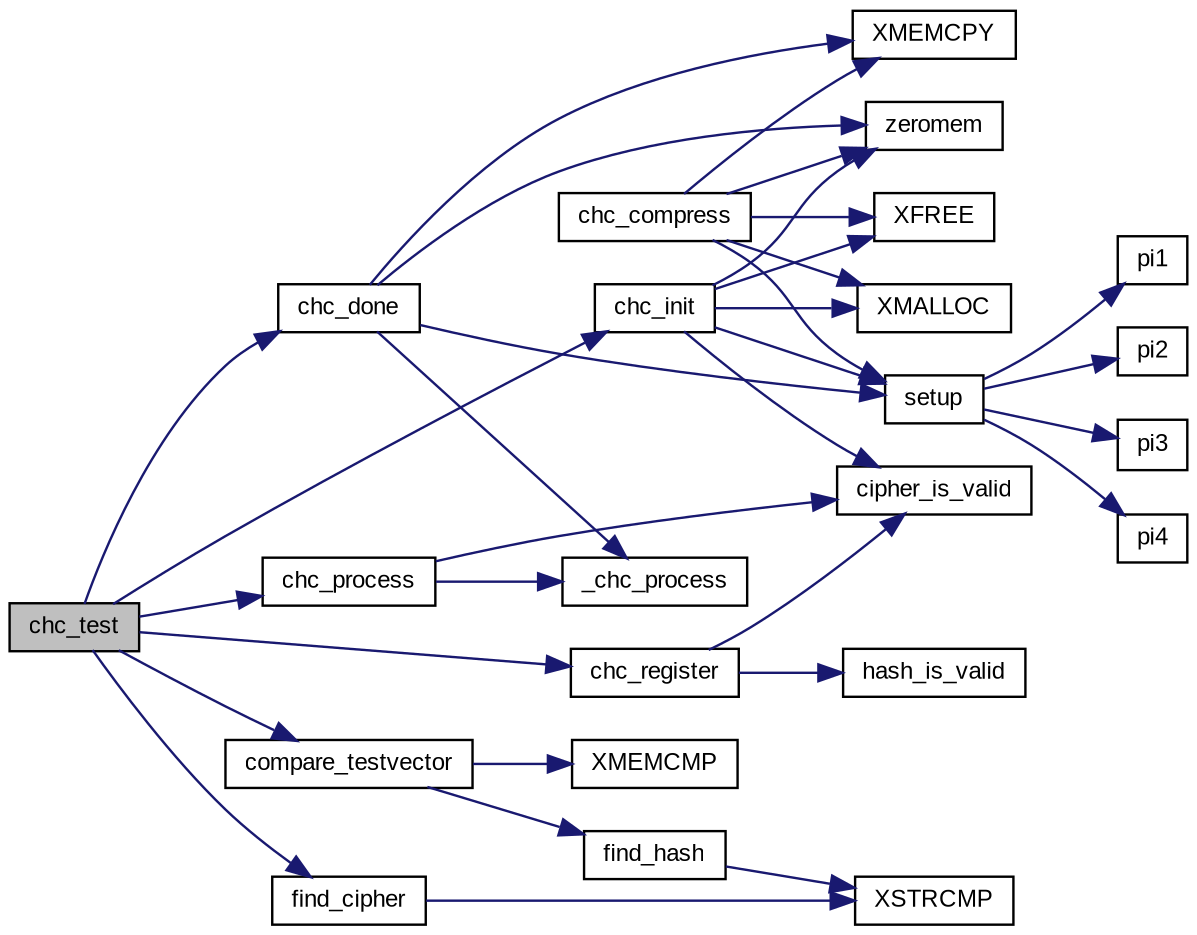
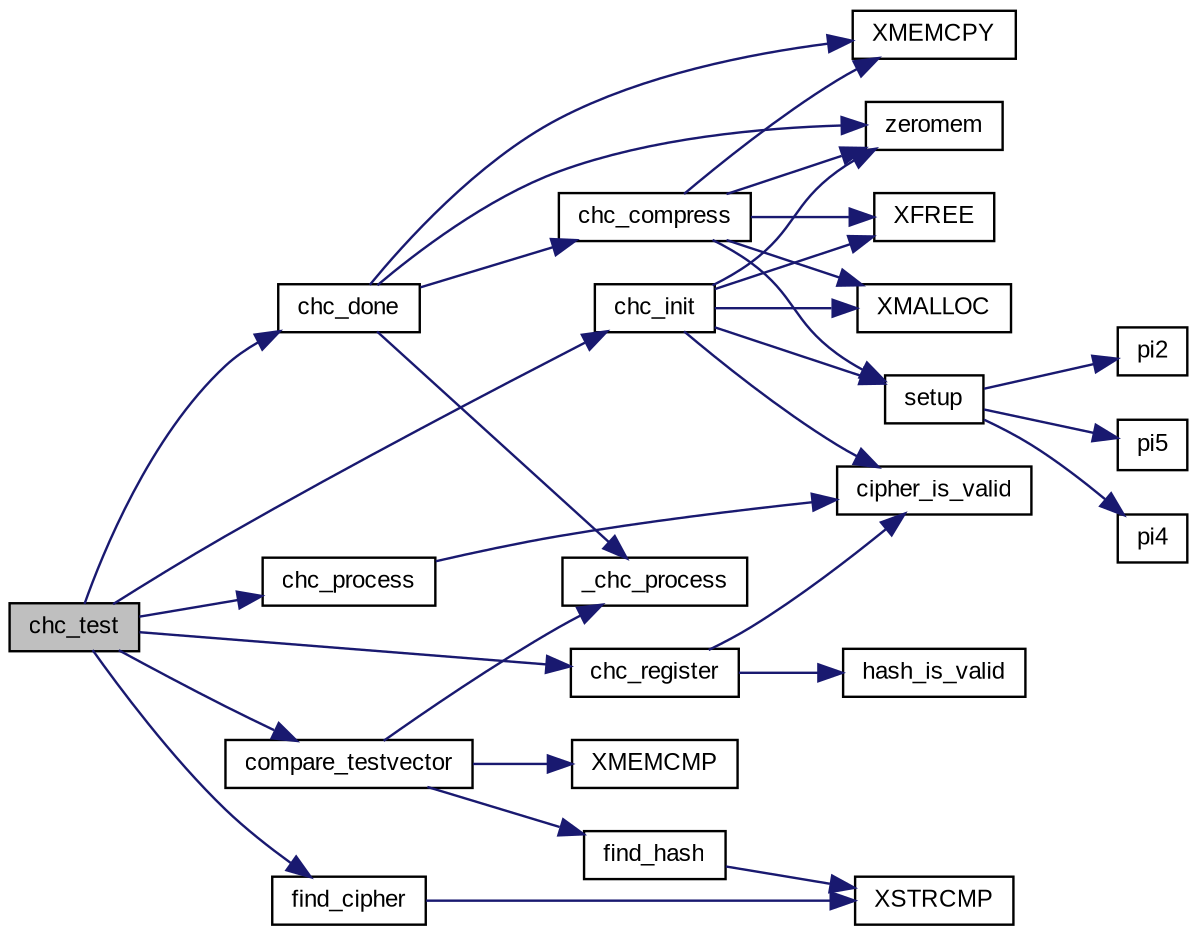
(1153, 260) -> none
(639, 366) -> (487, 267)
(1153, 445) -> (1153, 445)
(487, 582) -> (480, 675)
